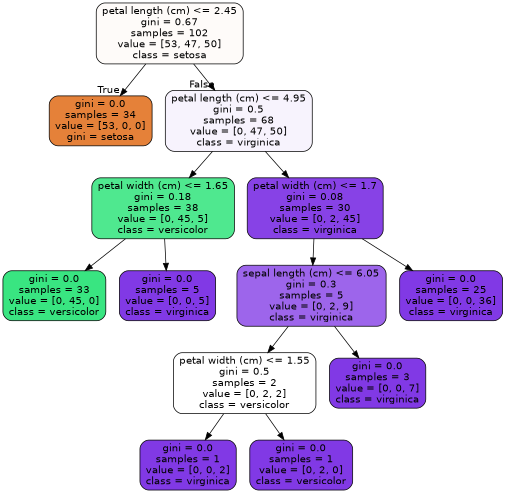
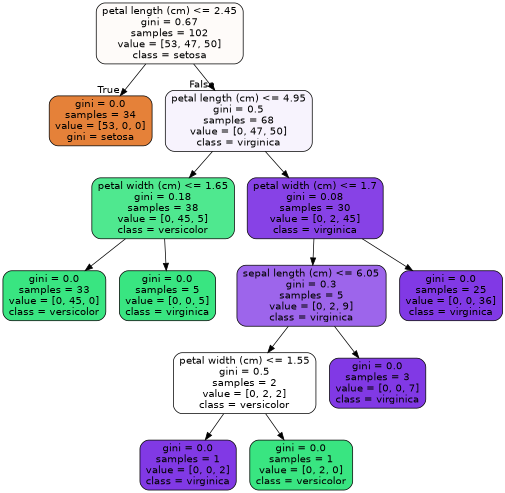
(168, 296) -> (168, 296)
(301, 465) -> (301, 465)
